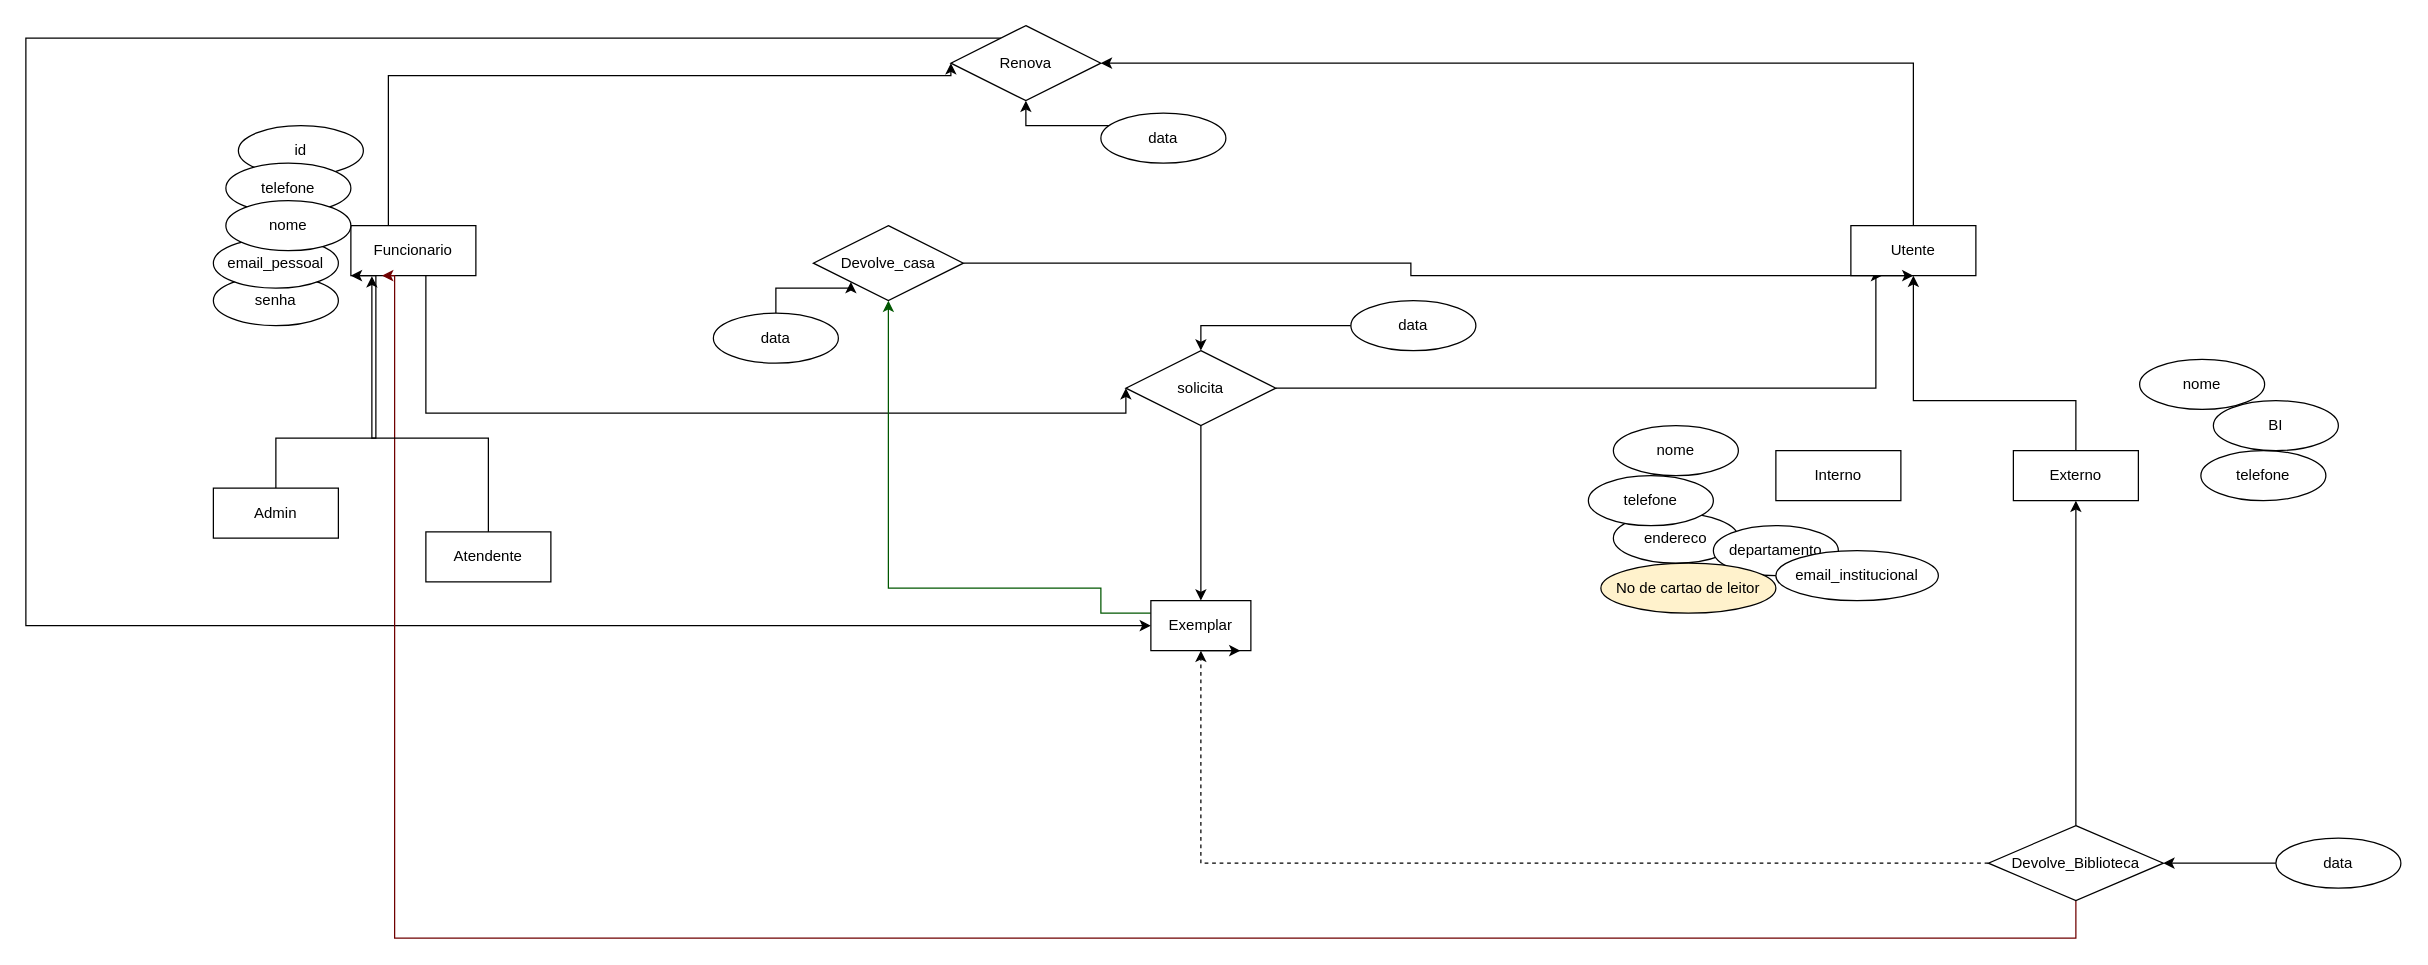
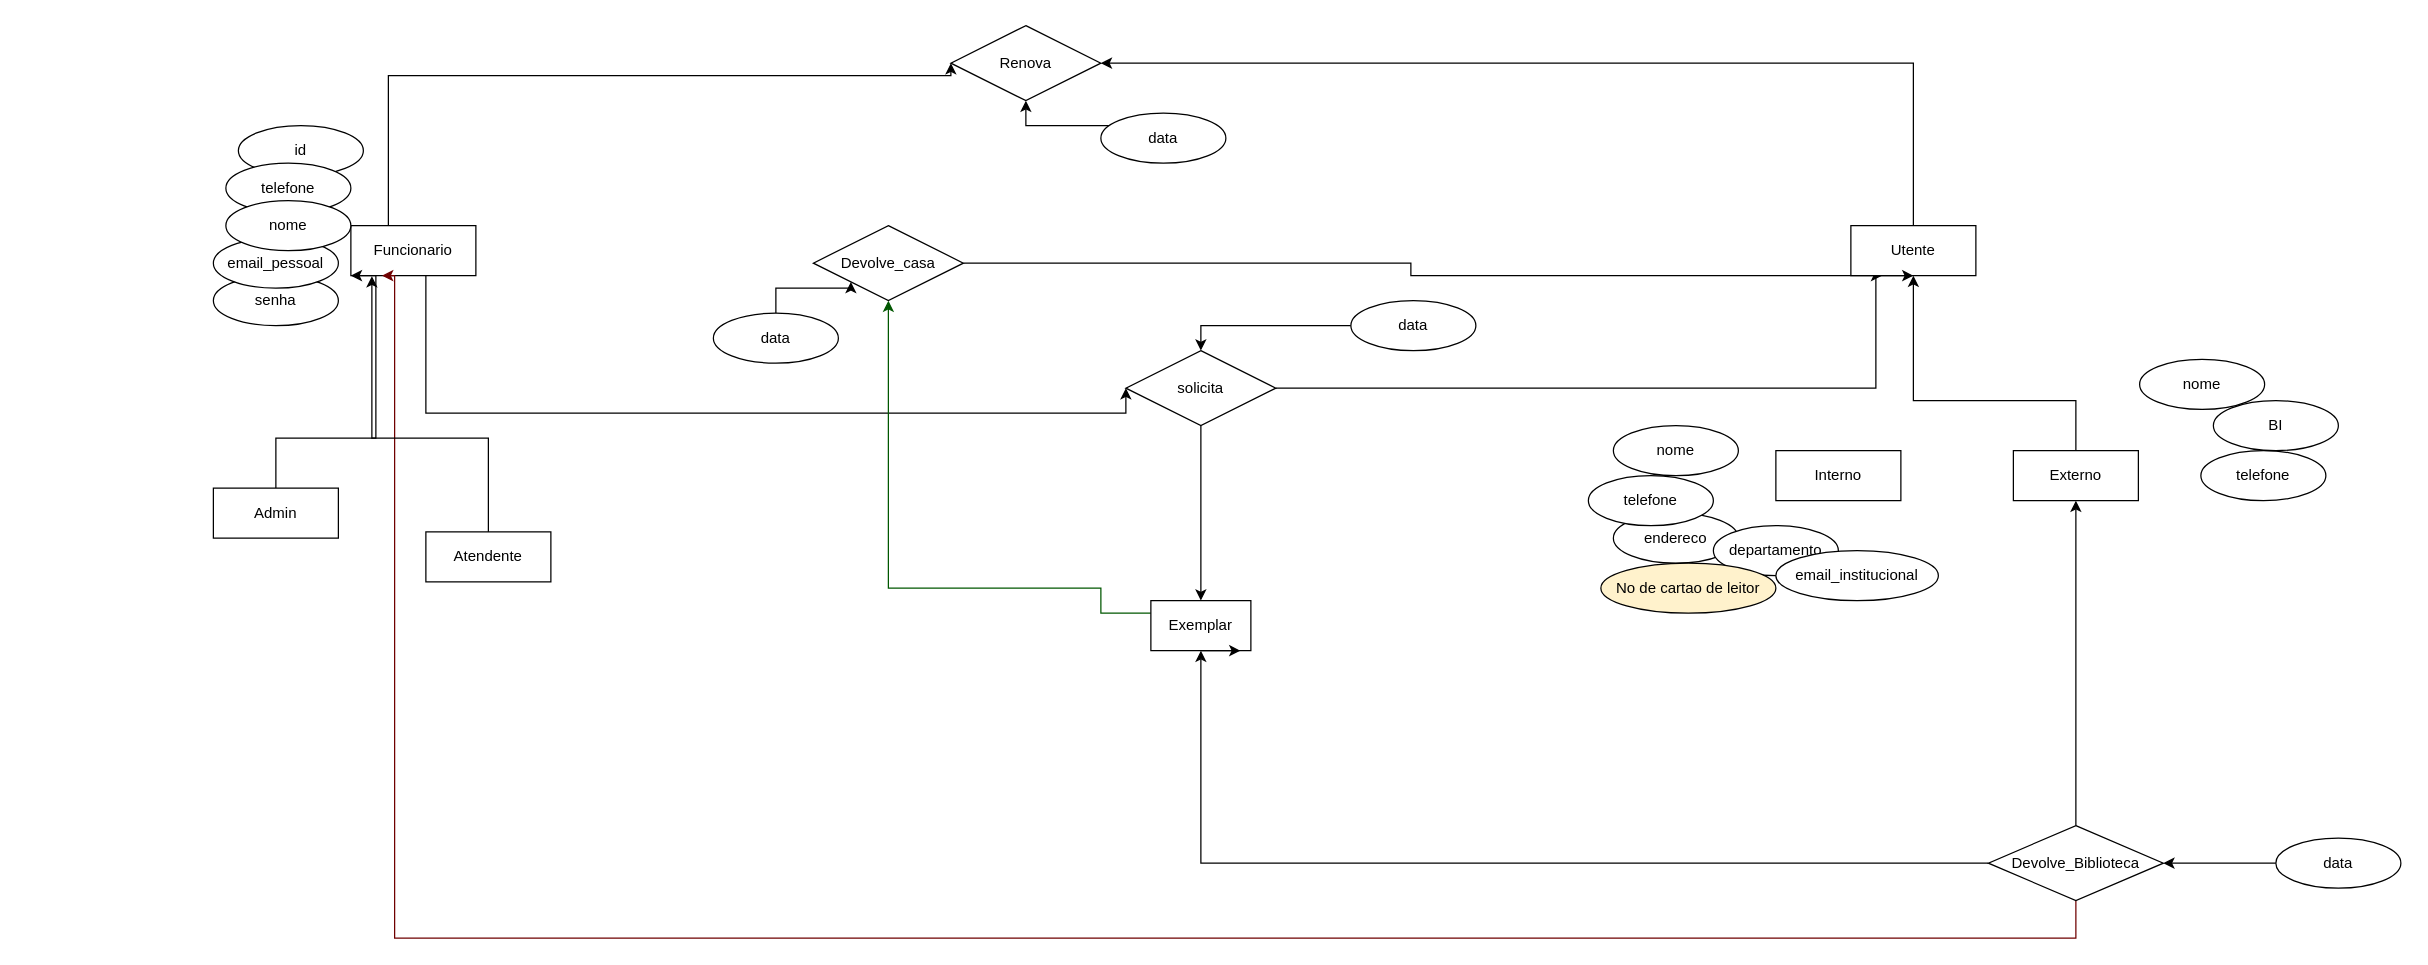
(26, 403) -> none
(1492, 863) -> (1492, 863)
